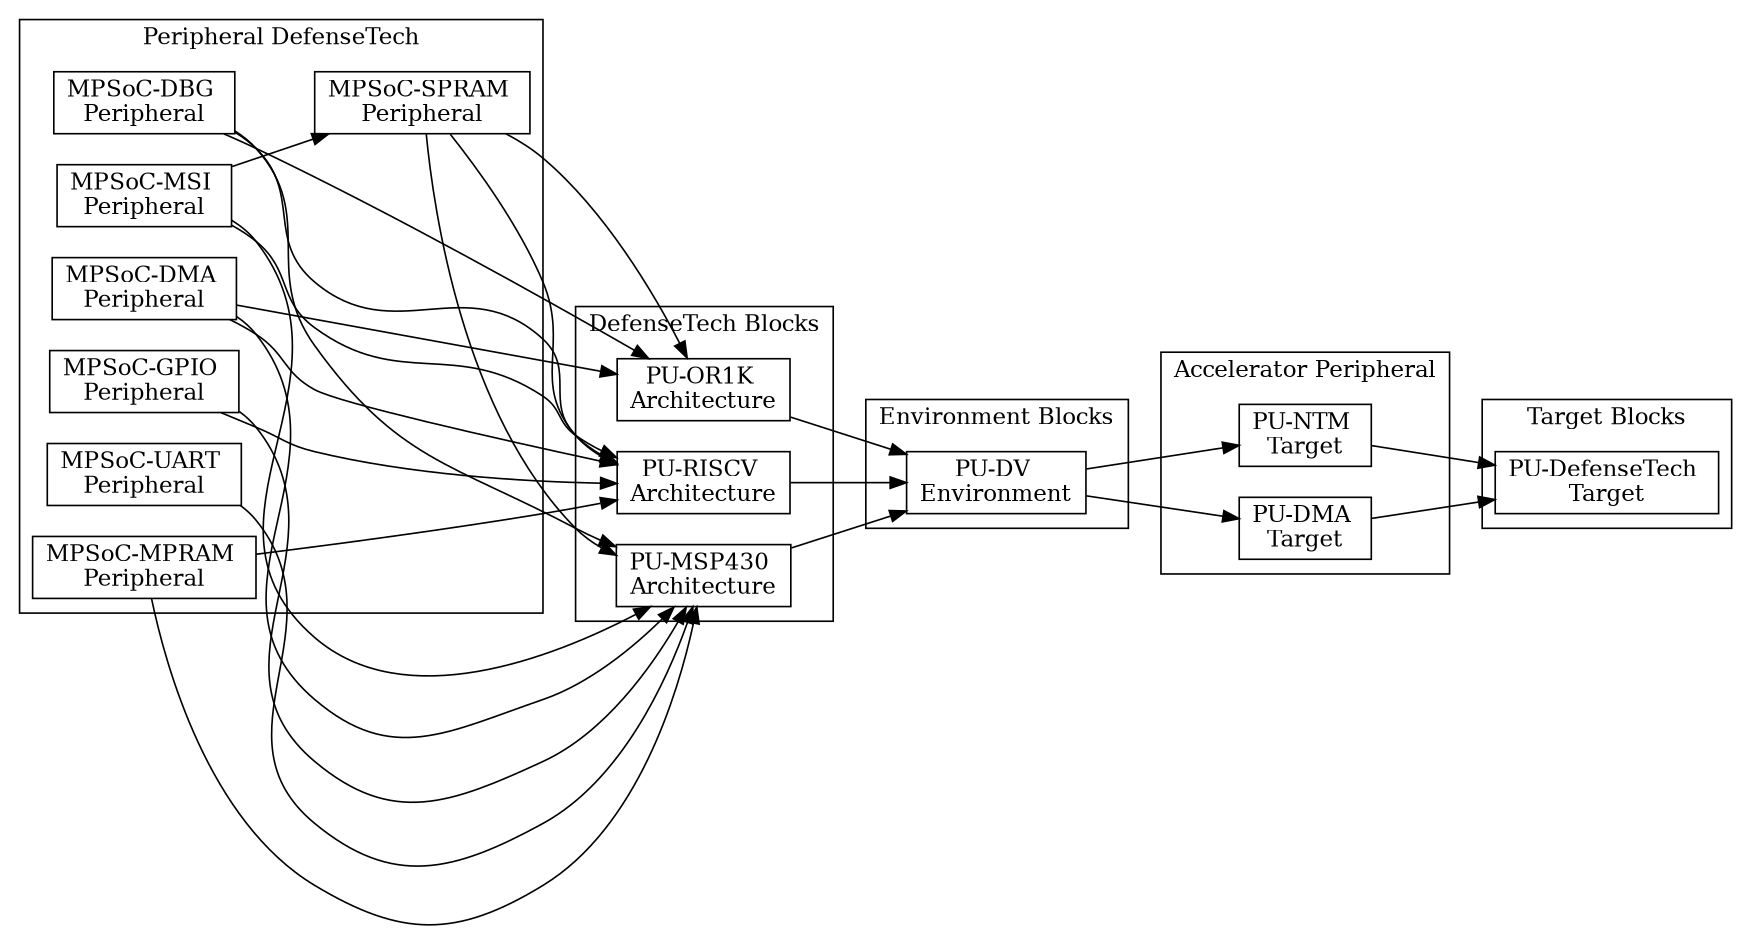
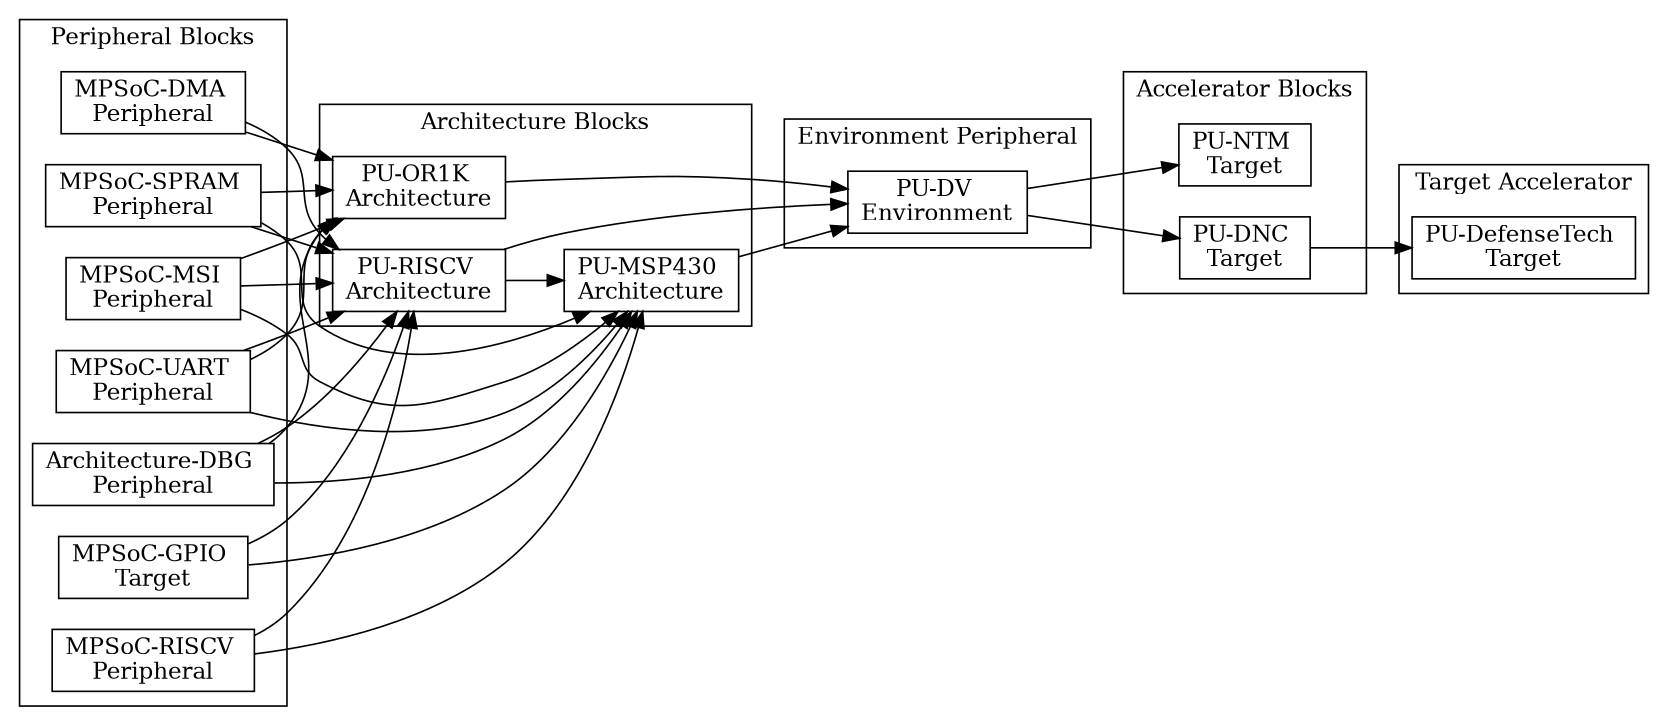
(281, 38) -> (153, 38)
(144, 103) -> (153, 474)
(283, 149) -> (276, 245)
none -> (302, 303)
(704, 325) -> (536, 123)
none -> (286, 335)
(1305, 371) -> (1245, 90)
(144, 382) -> (153, 567)
(997, 418) -> (938, 138)
(1607, 418) -> (1524, 183)
(1425, 454) -> none
(1305, 528) -> (1245, 248)
(144, 567) -> (153, 660)
(306, 689) -> (527, 280)
